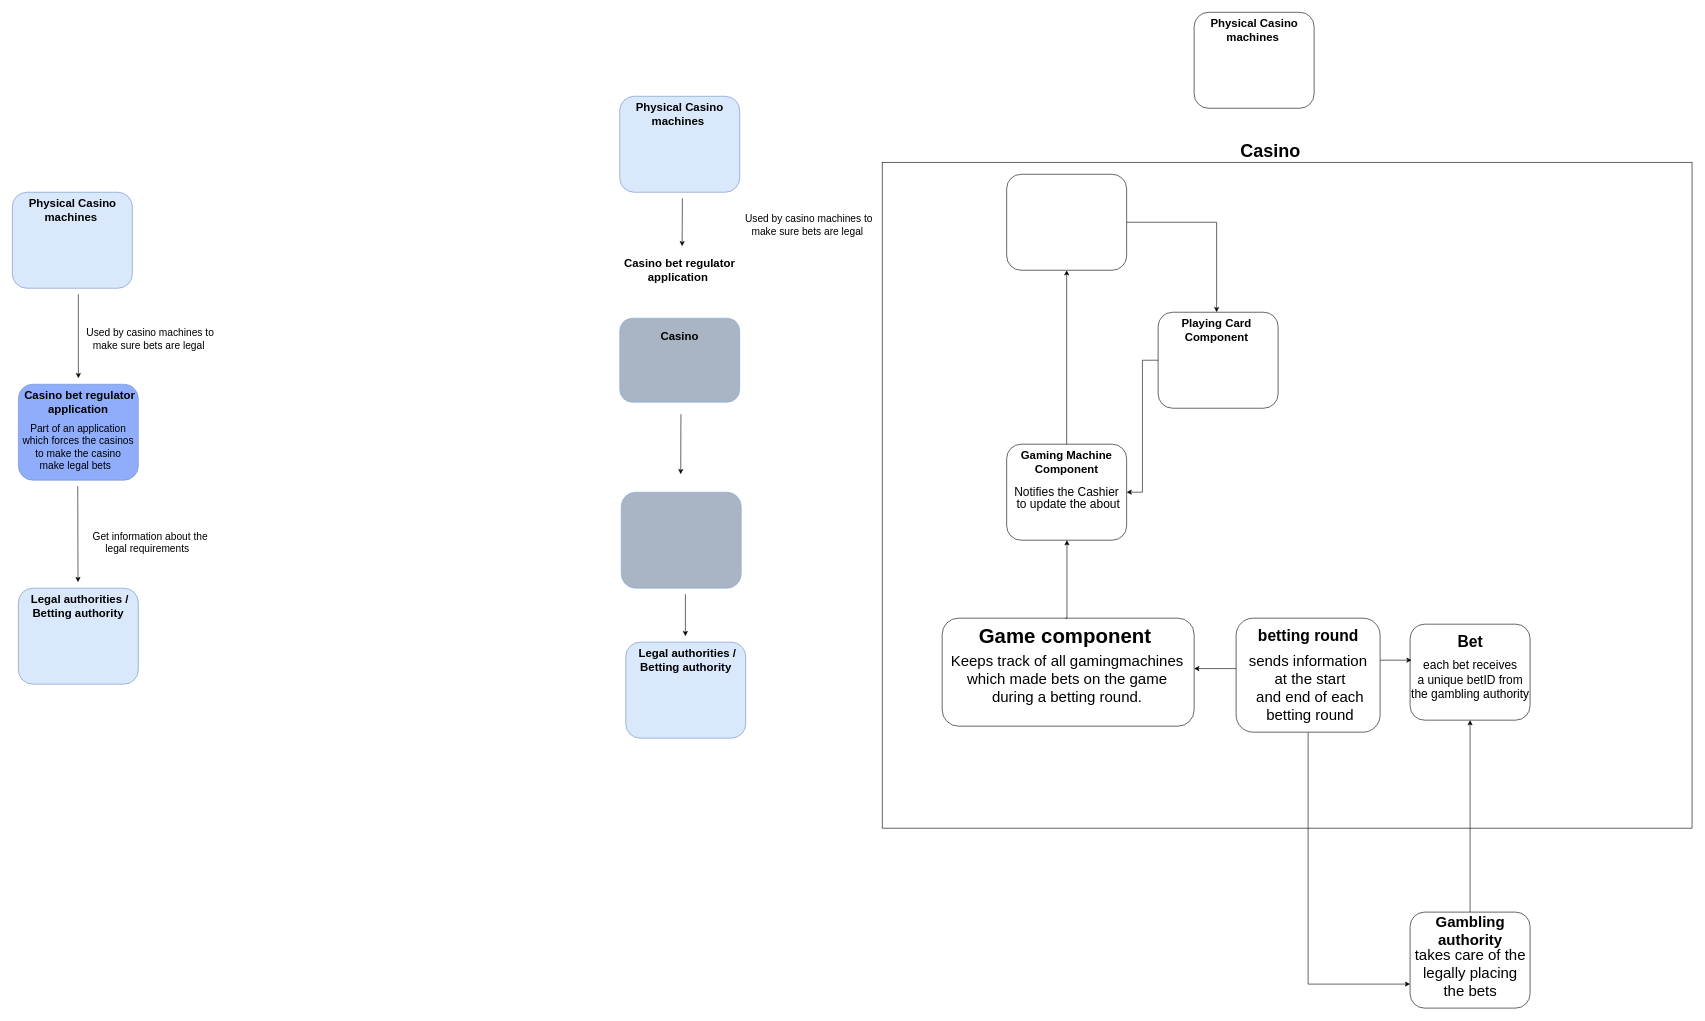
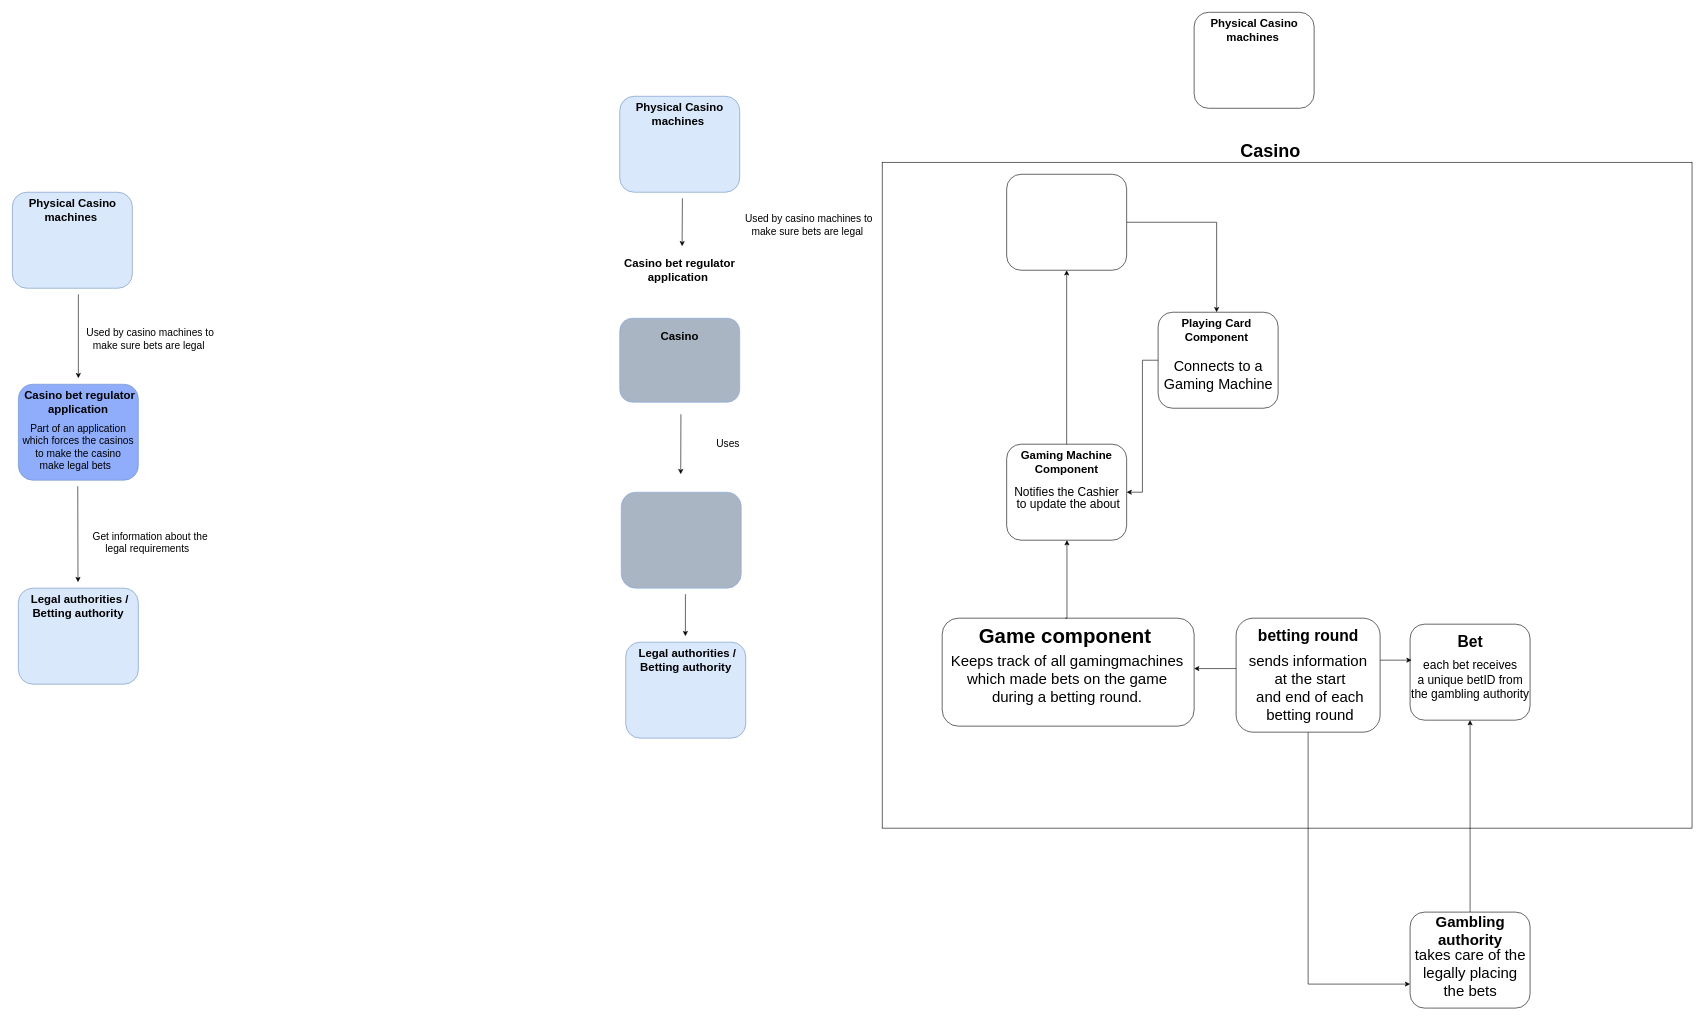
none -> (1218, 375)
none -> (729, 444)
